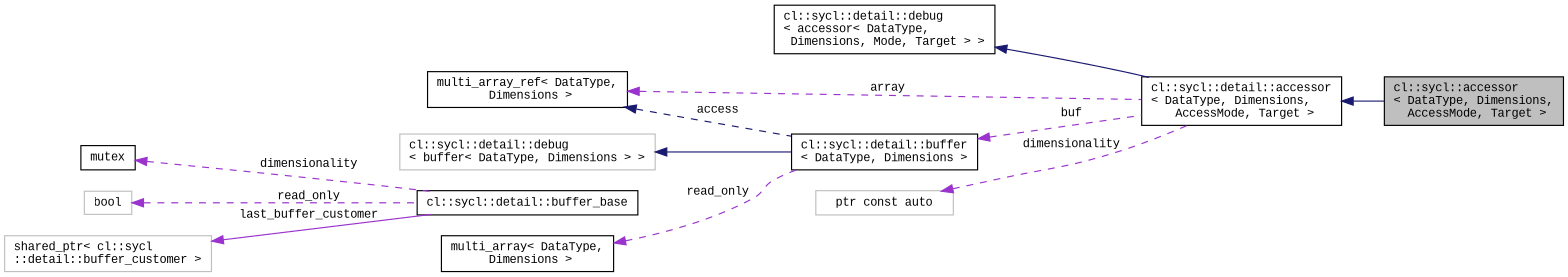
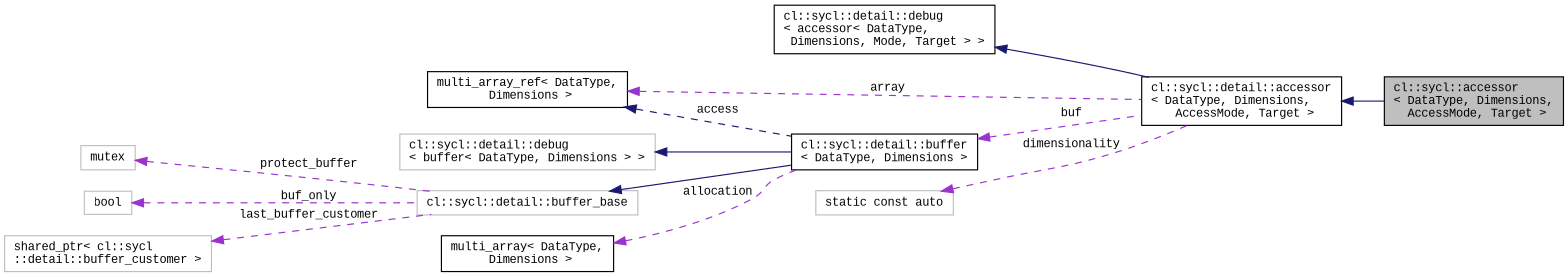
(108, 158) -> (108, 158)
(306, 164) -> (306, 164)
none -> (706, 177)
(715, 192) -> (715, 192)
(306, 196) -> (306, 196)
(528, 203) -> (528, 203)
(885, 203) -> (885, 203)
(327, 227) -> (327, 227)
